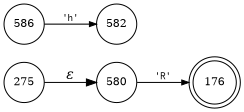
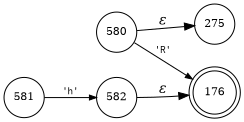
(24, 24) -> (24, 98)
(65, 82) -> (161, 29)
none -> (158, 97)
